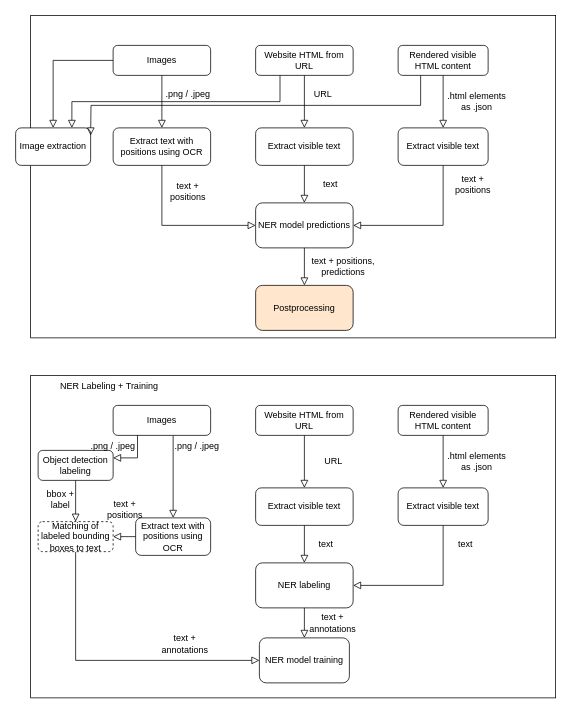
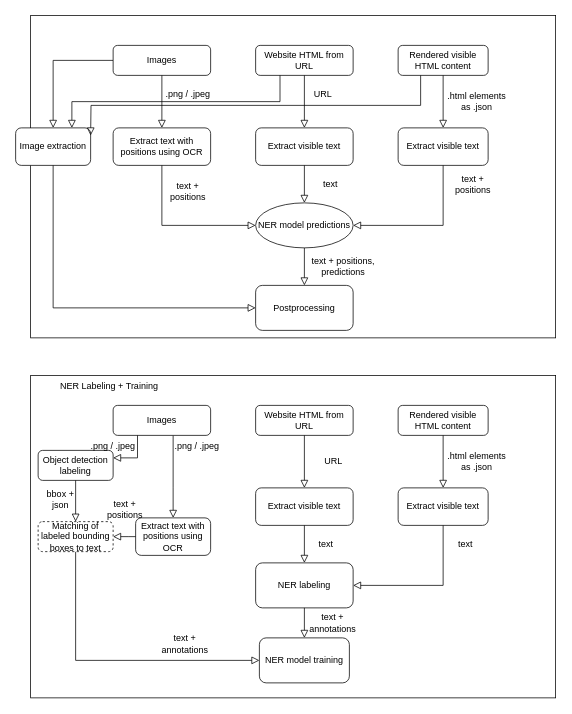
(304, 225) -> (304, 225)
none -> (79, 308)
(304, 308) -> (304, 308)
(60, 499) -> (60, 499)
